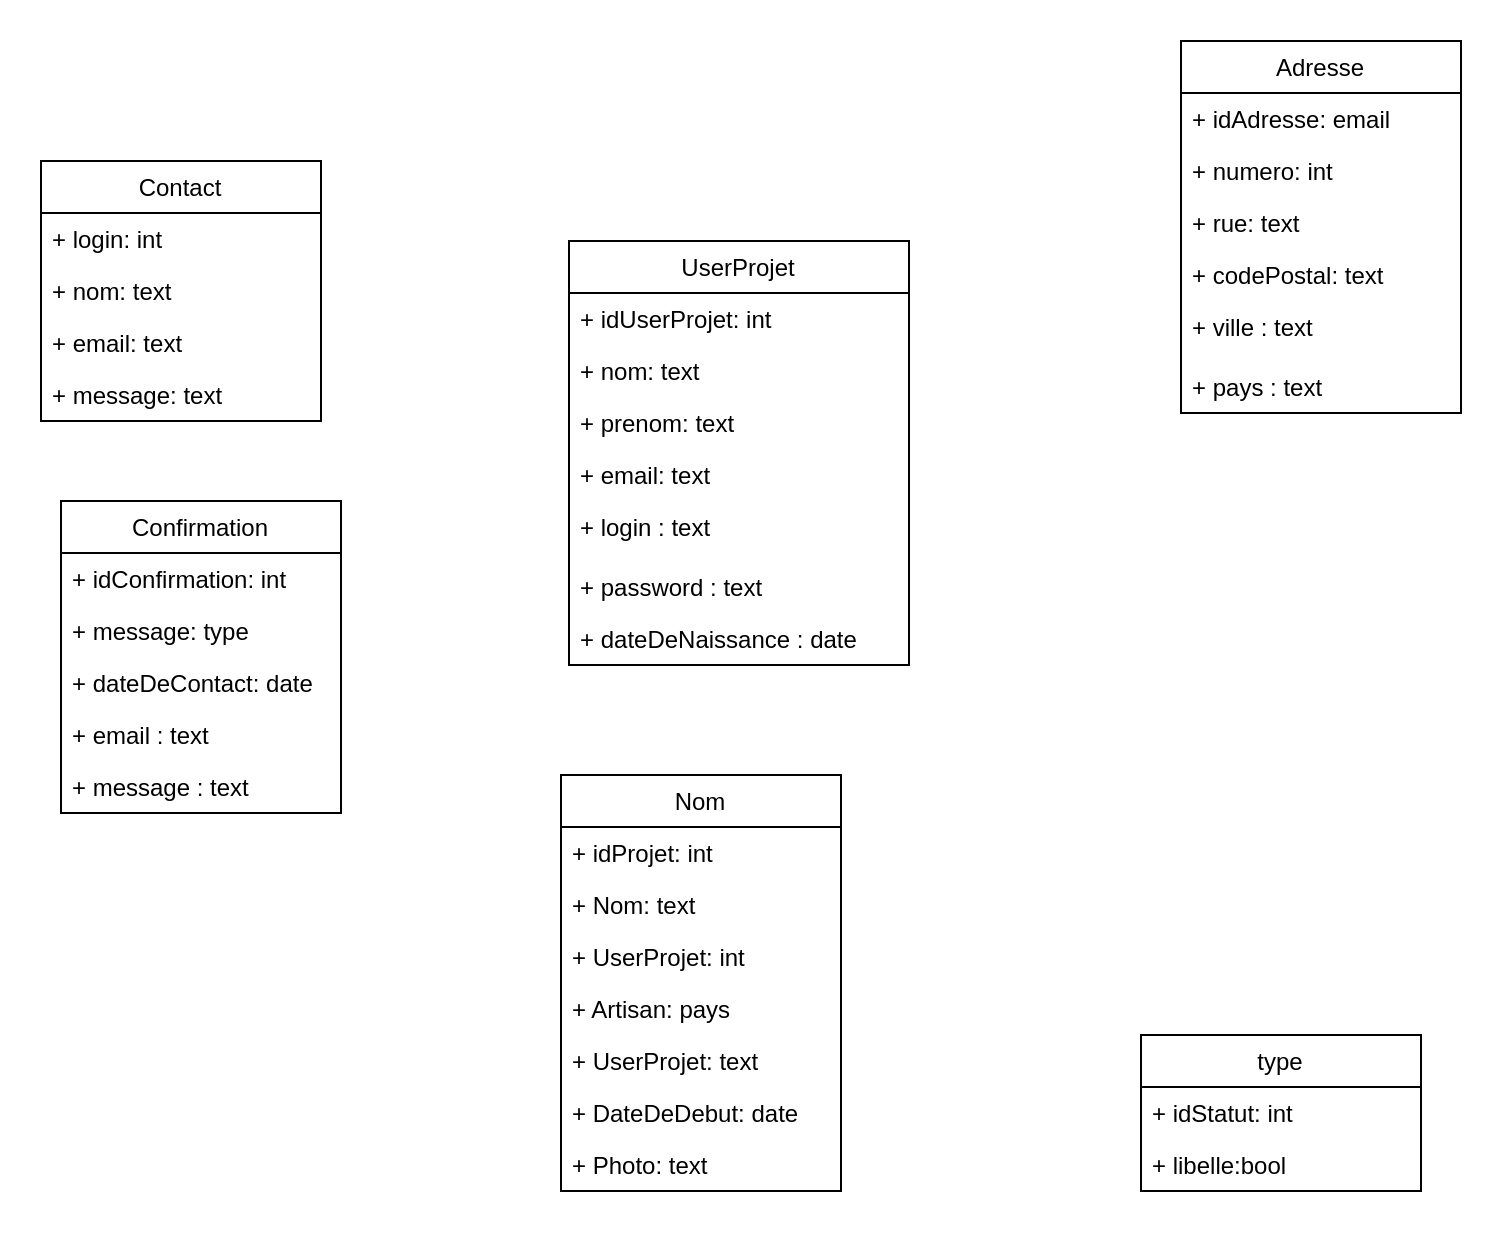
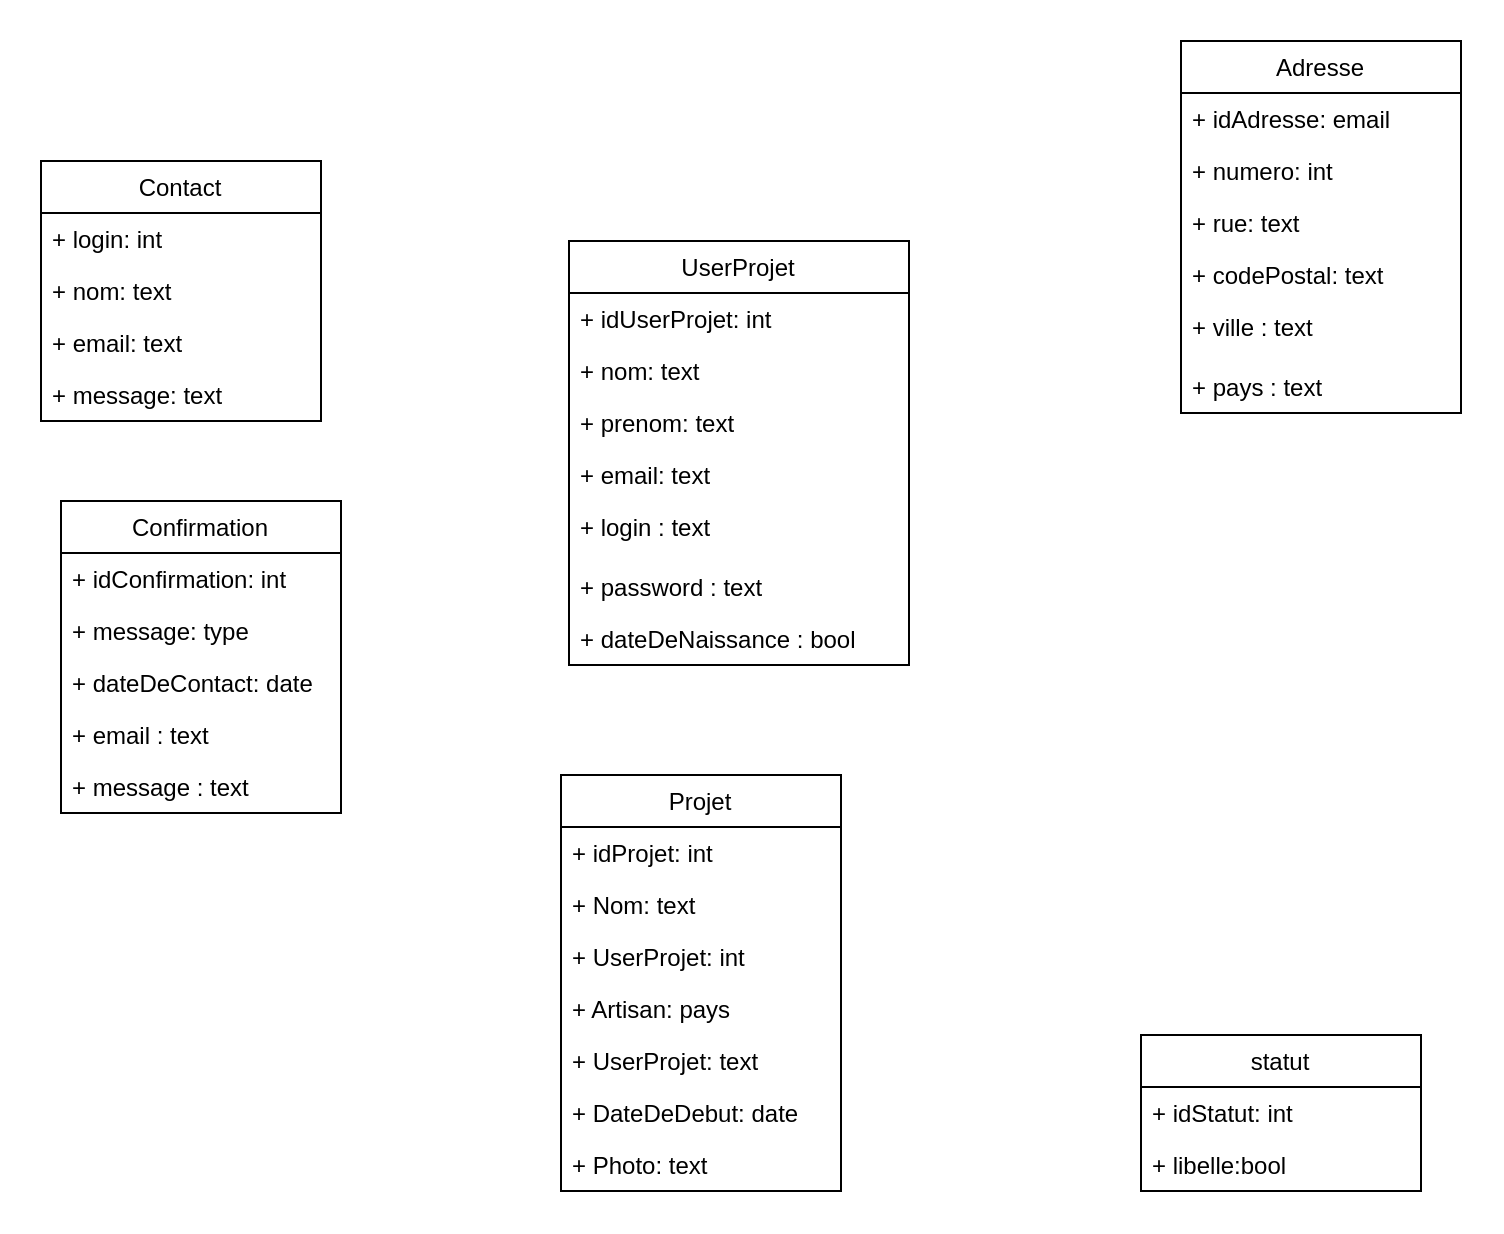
(726, 640) -> (723, 640)
(700, 802) -> (700, 802)
(1280, 1062) -> (1280, 1062)
